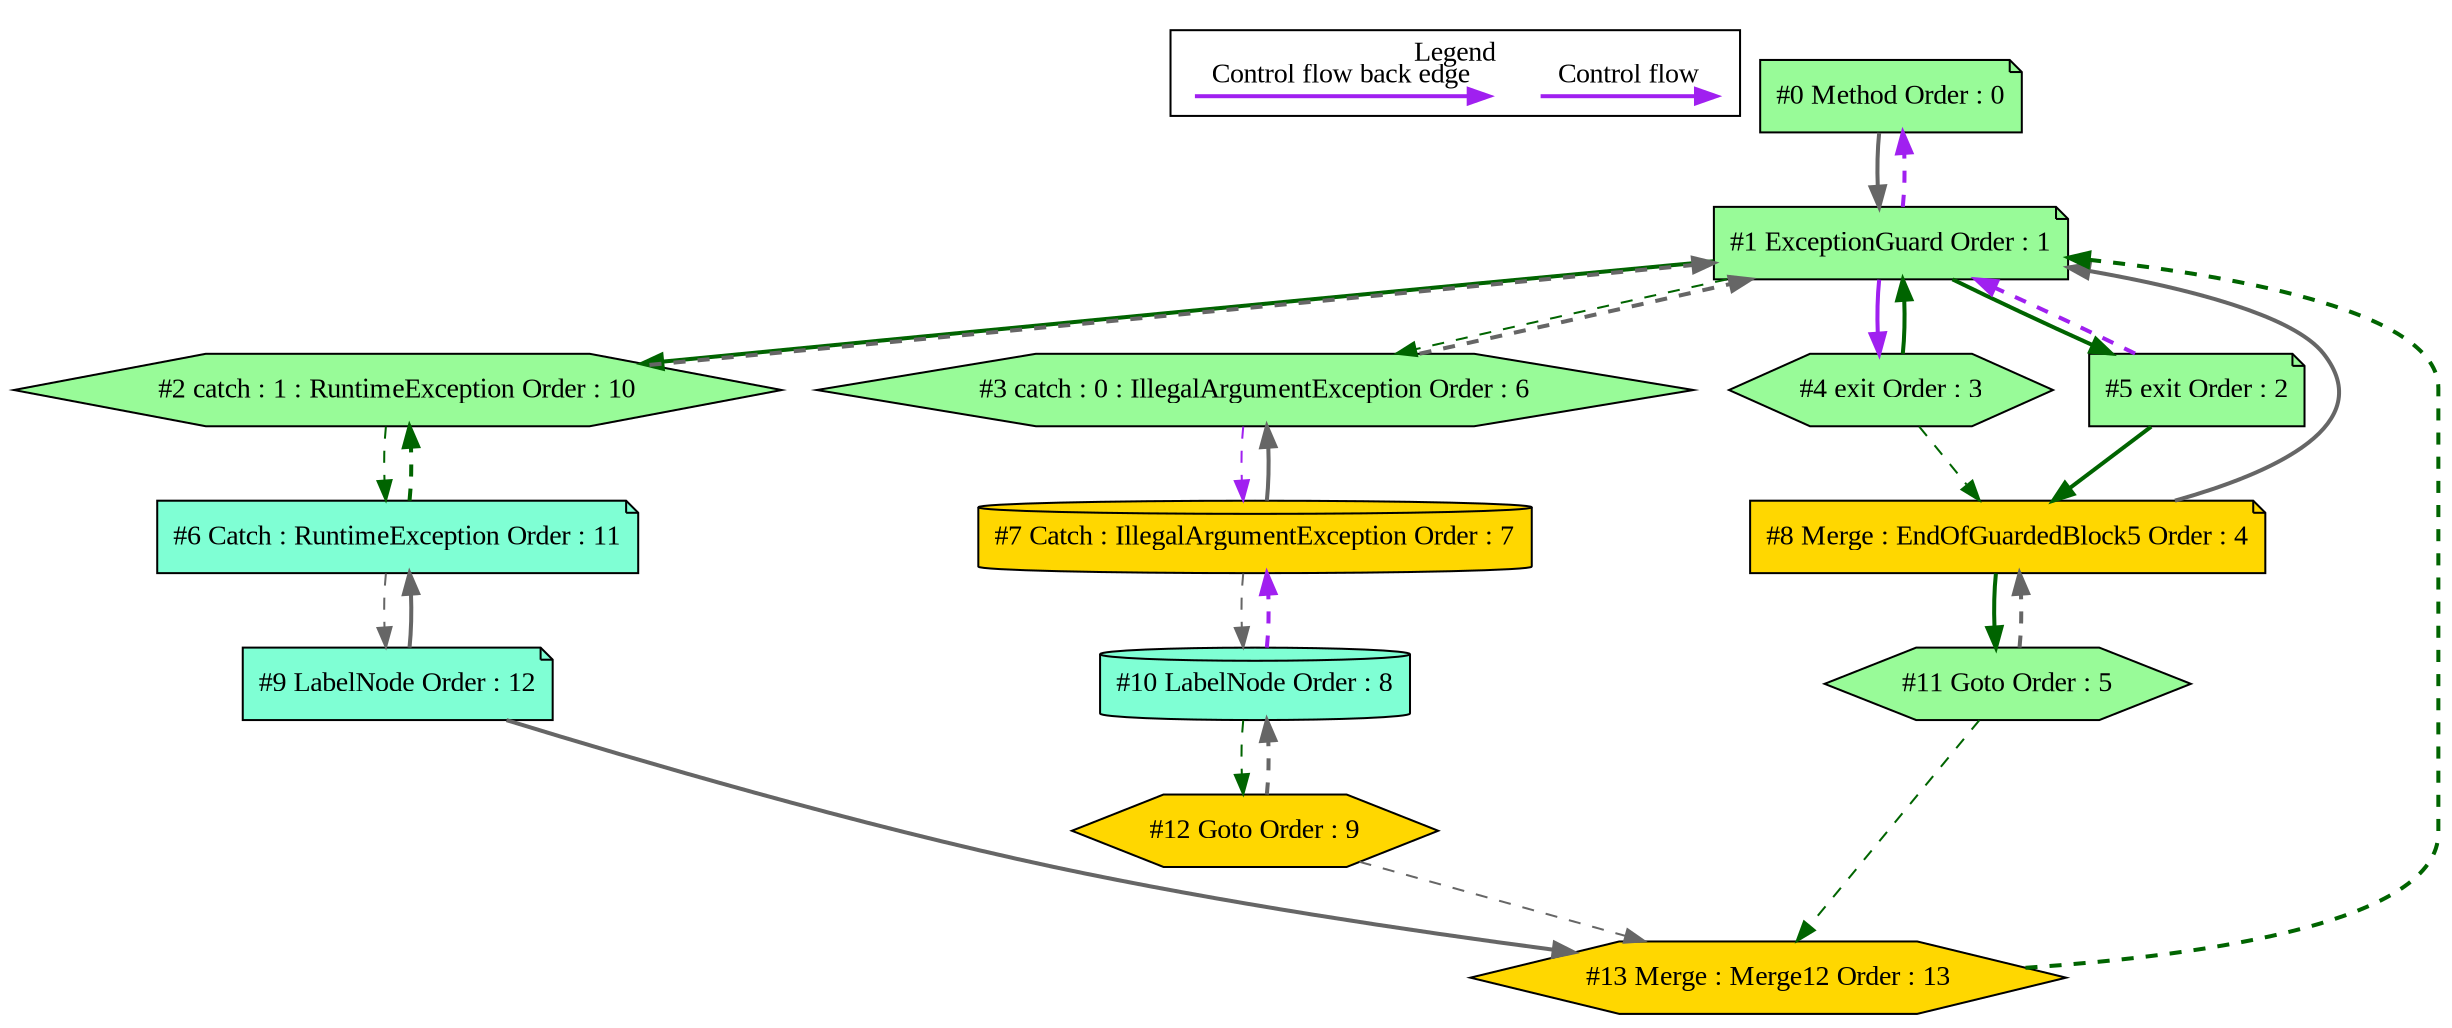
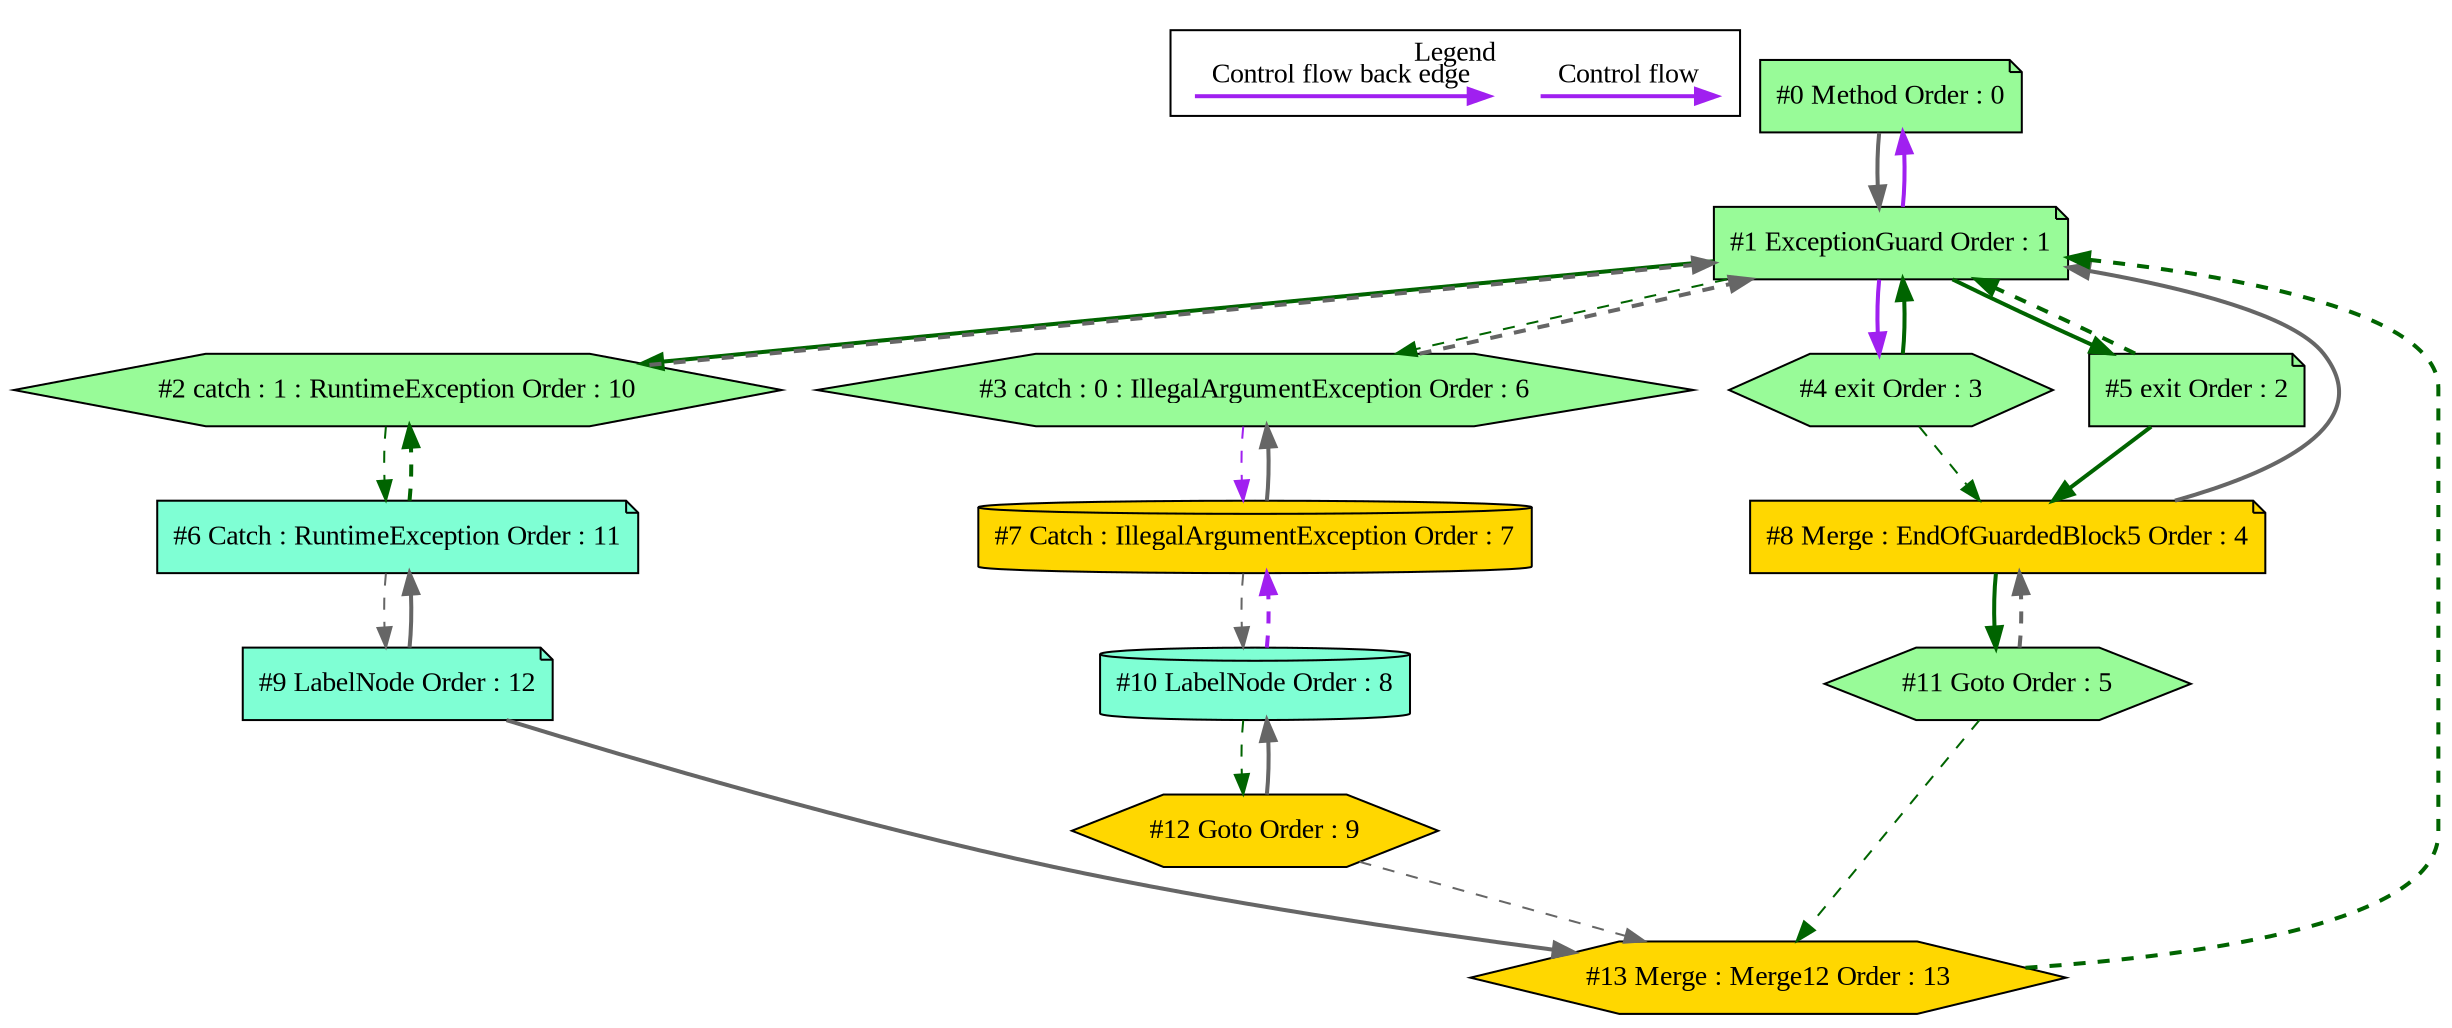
(1904, 180) -> (1904, 180)
(2065, 320) -> (2065, 320)
(1268, 768) -> (1268, 768)
